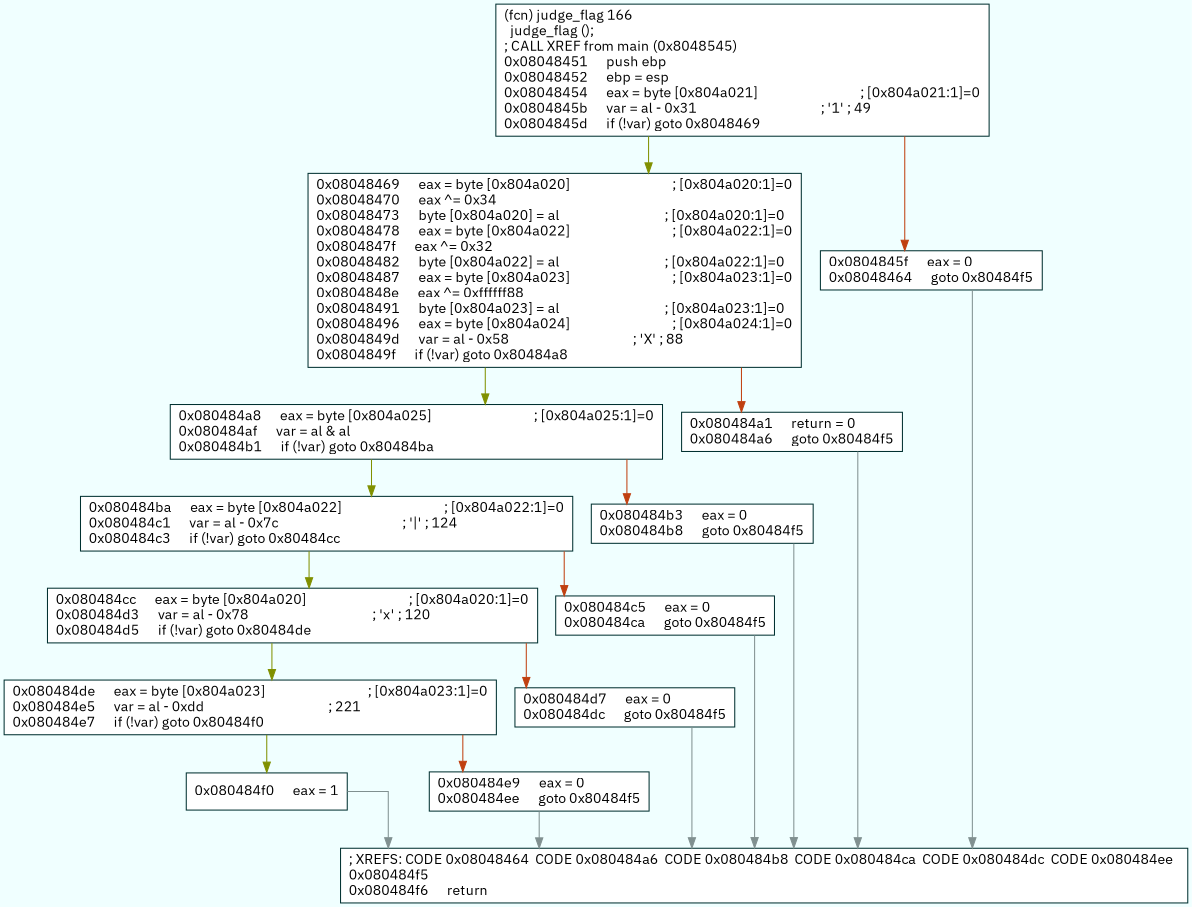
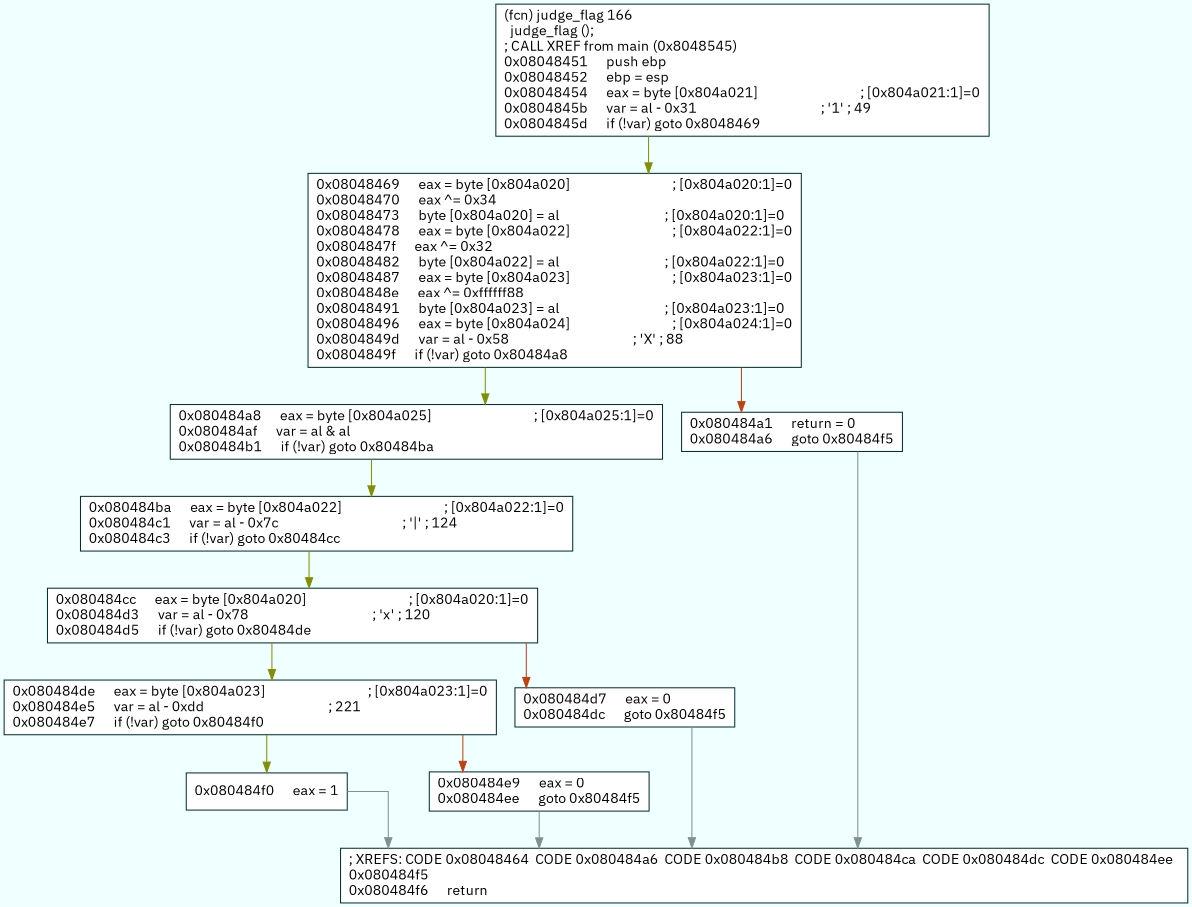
(931, 270) -> none
(702, 524) -> none
(665, 616) -> none
